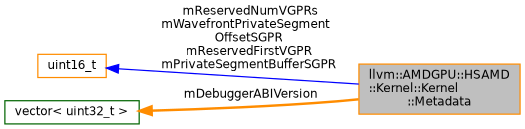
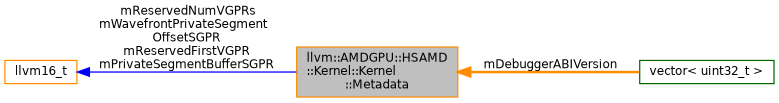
(72, 66) -> (41, 72)
(255, 107) -> (555, 72)
